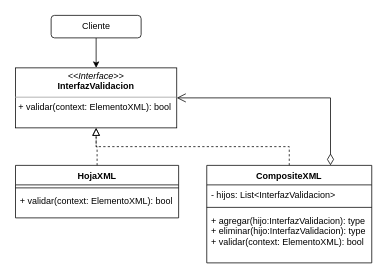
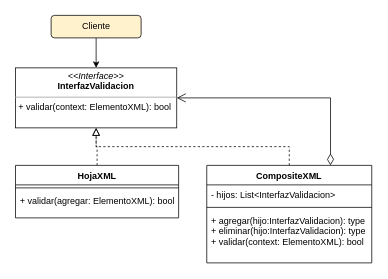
(96, 27) -> (96, 27)
(98, 207) -> (98, 207)
